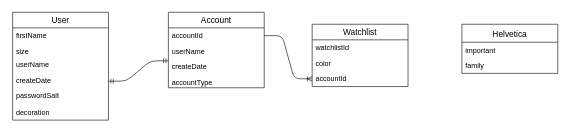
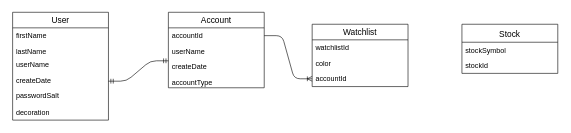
(510, 34) -> (510, 34)
(483, 50) -> (487, 50)
(23, 52) -> (31, 52)
(476, 66) -> (480, 66)
